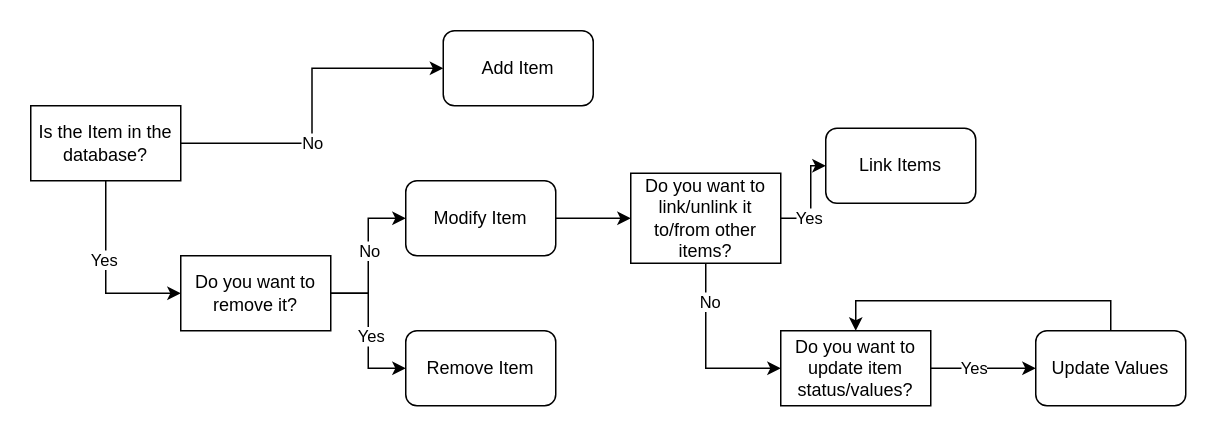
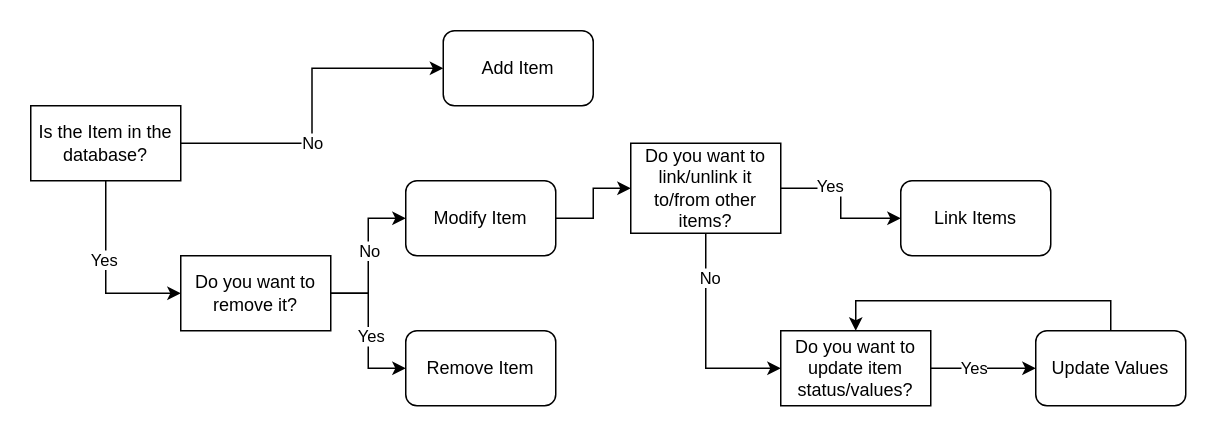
(901, 166) -> (976, 218)
(706, 218) -> (706, 188)
